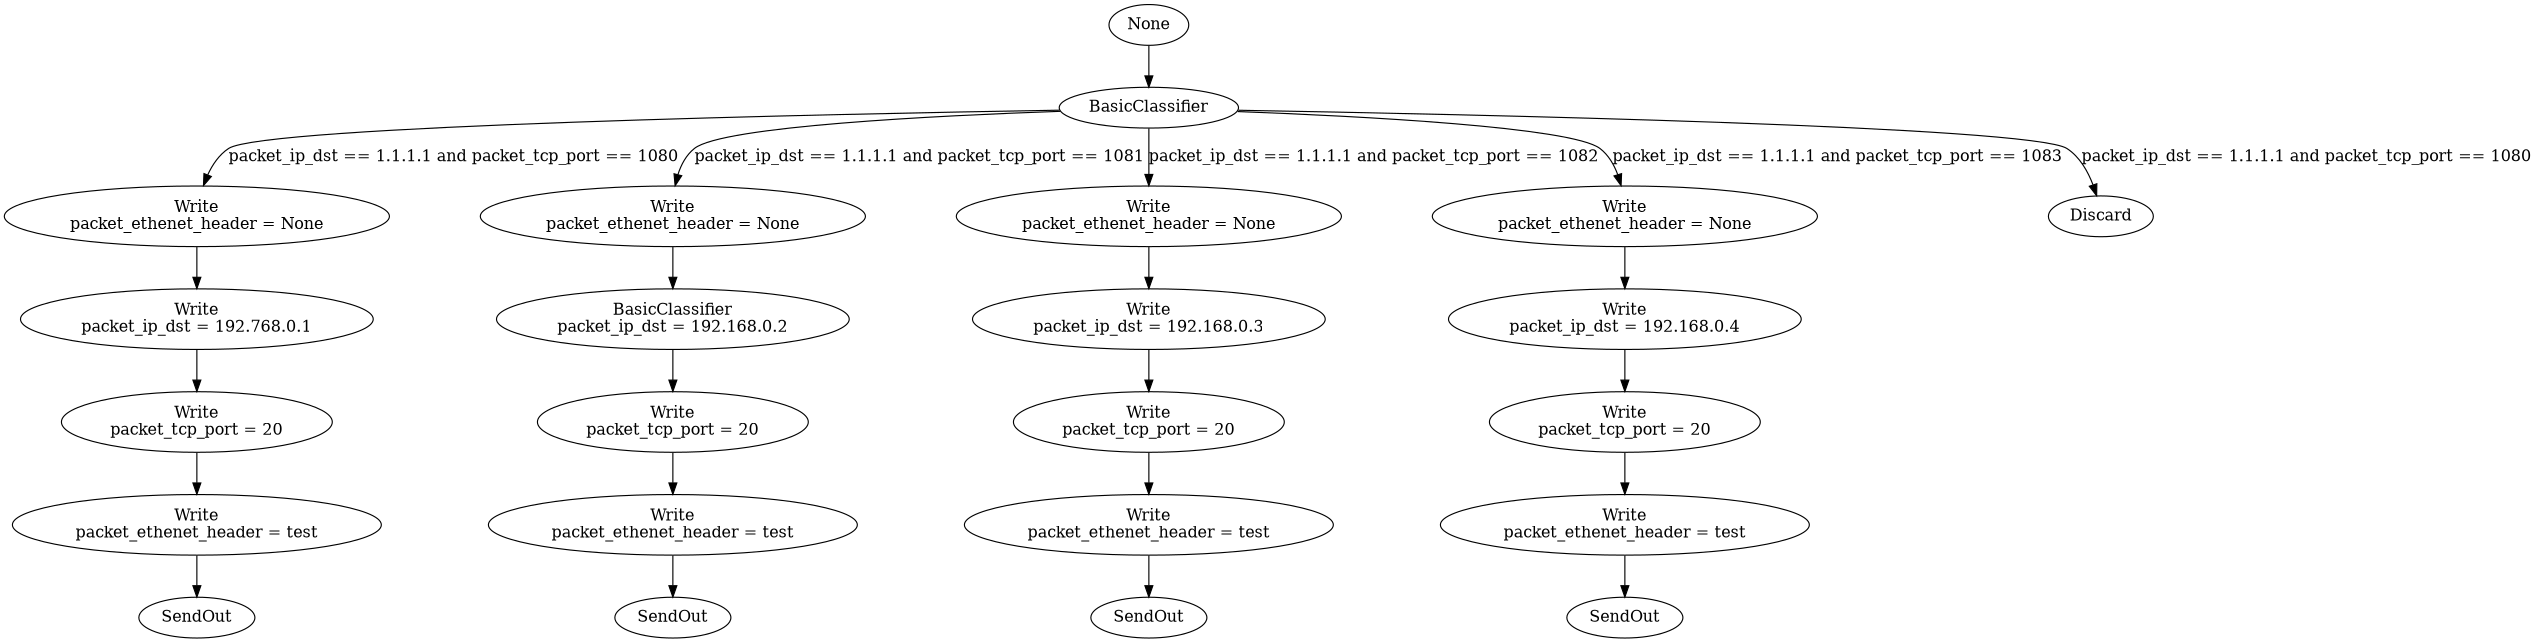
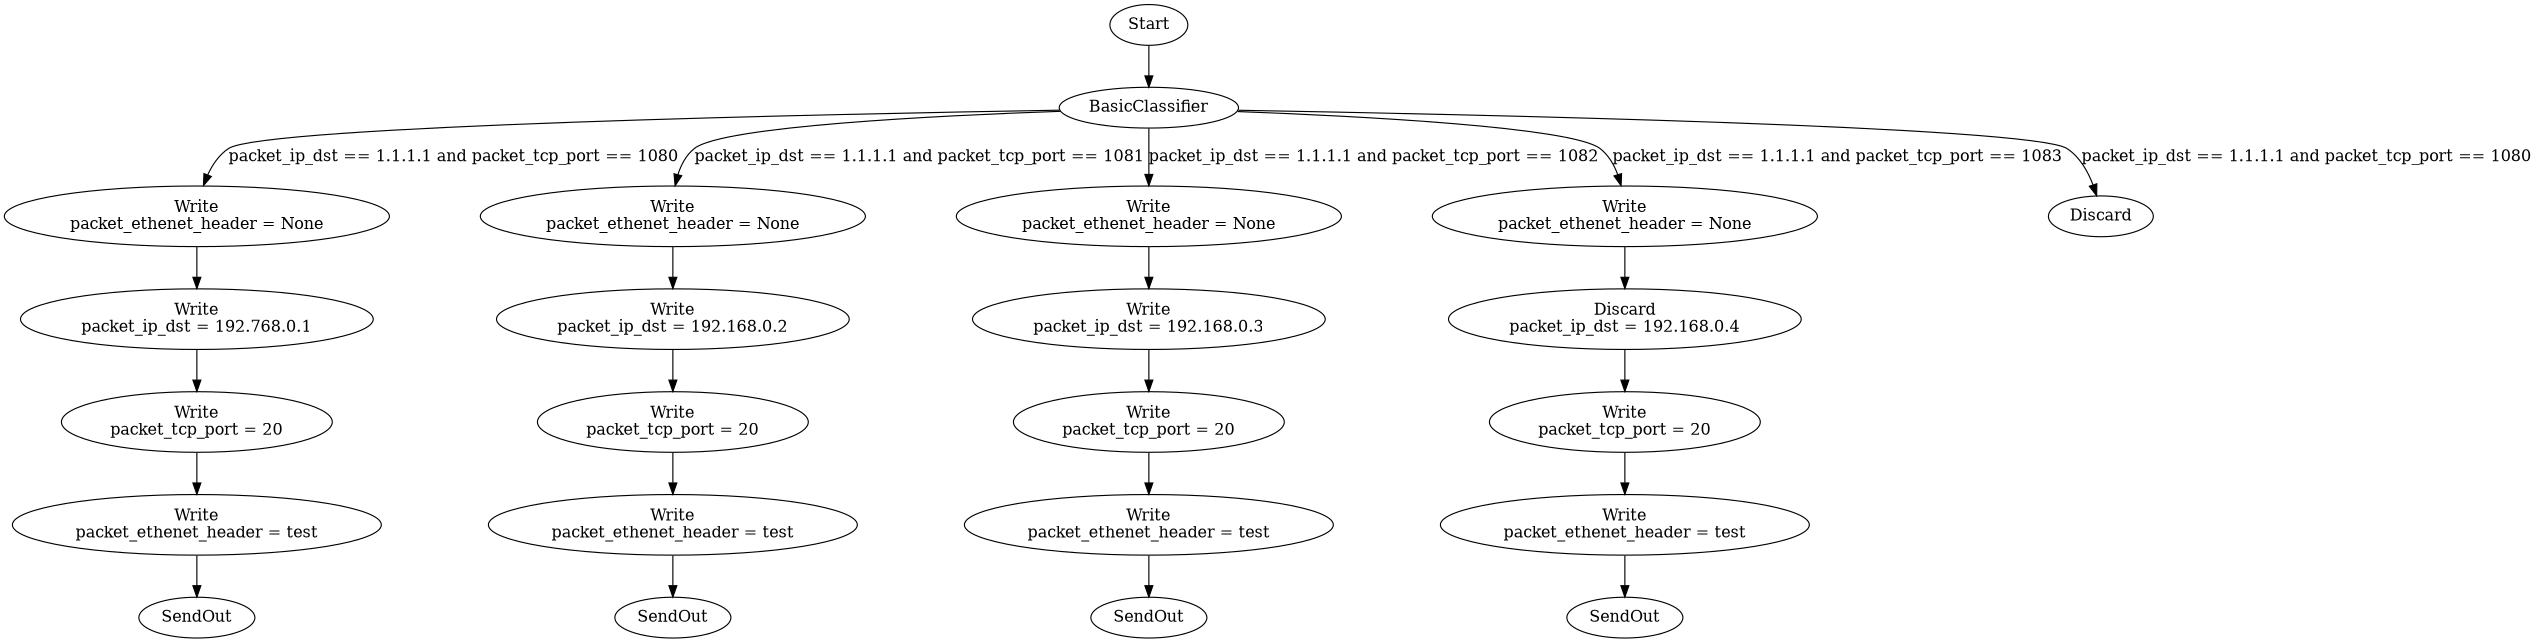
(1149, 25) -> (1149, 25)
(673, 319) -> (673, 319)
(1625, 319) -> (1625, 319)
